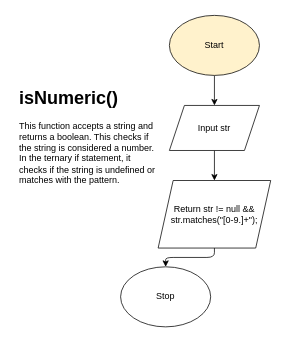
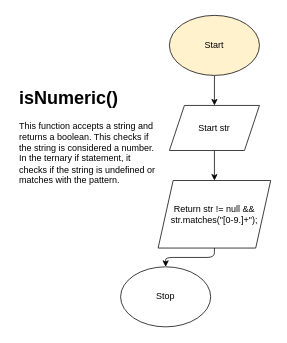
(214, 128) -> (214, 128)
